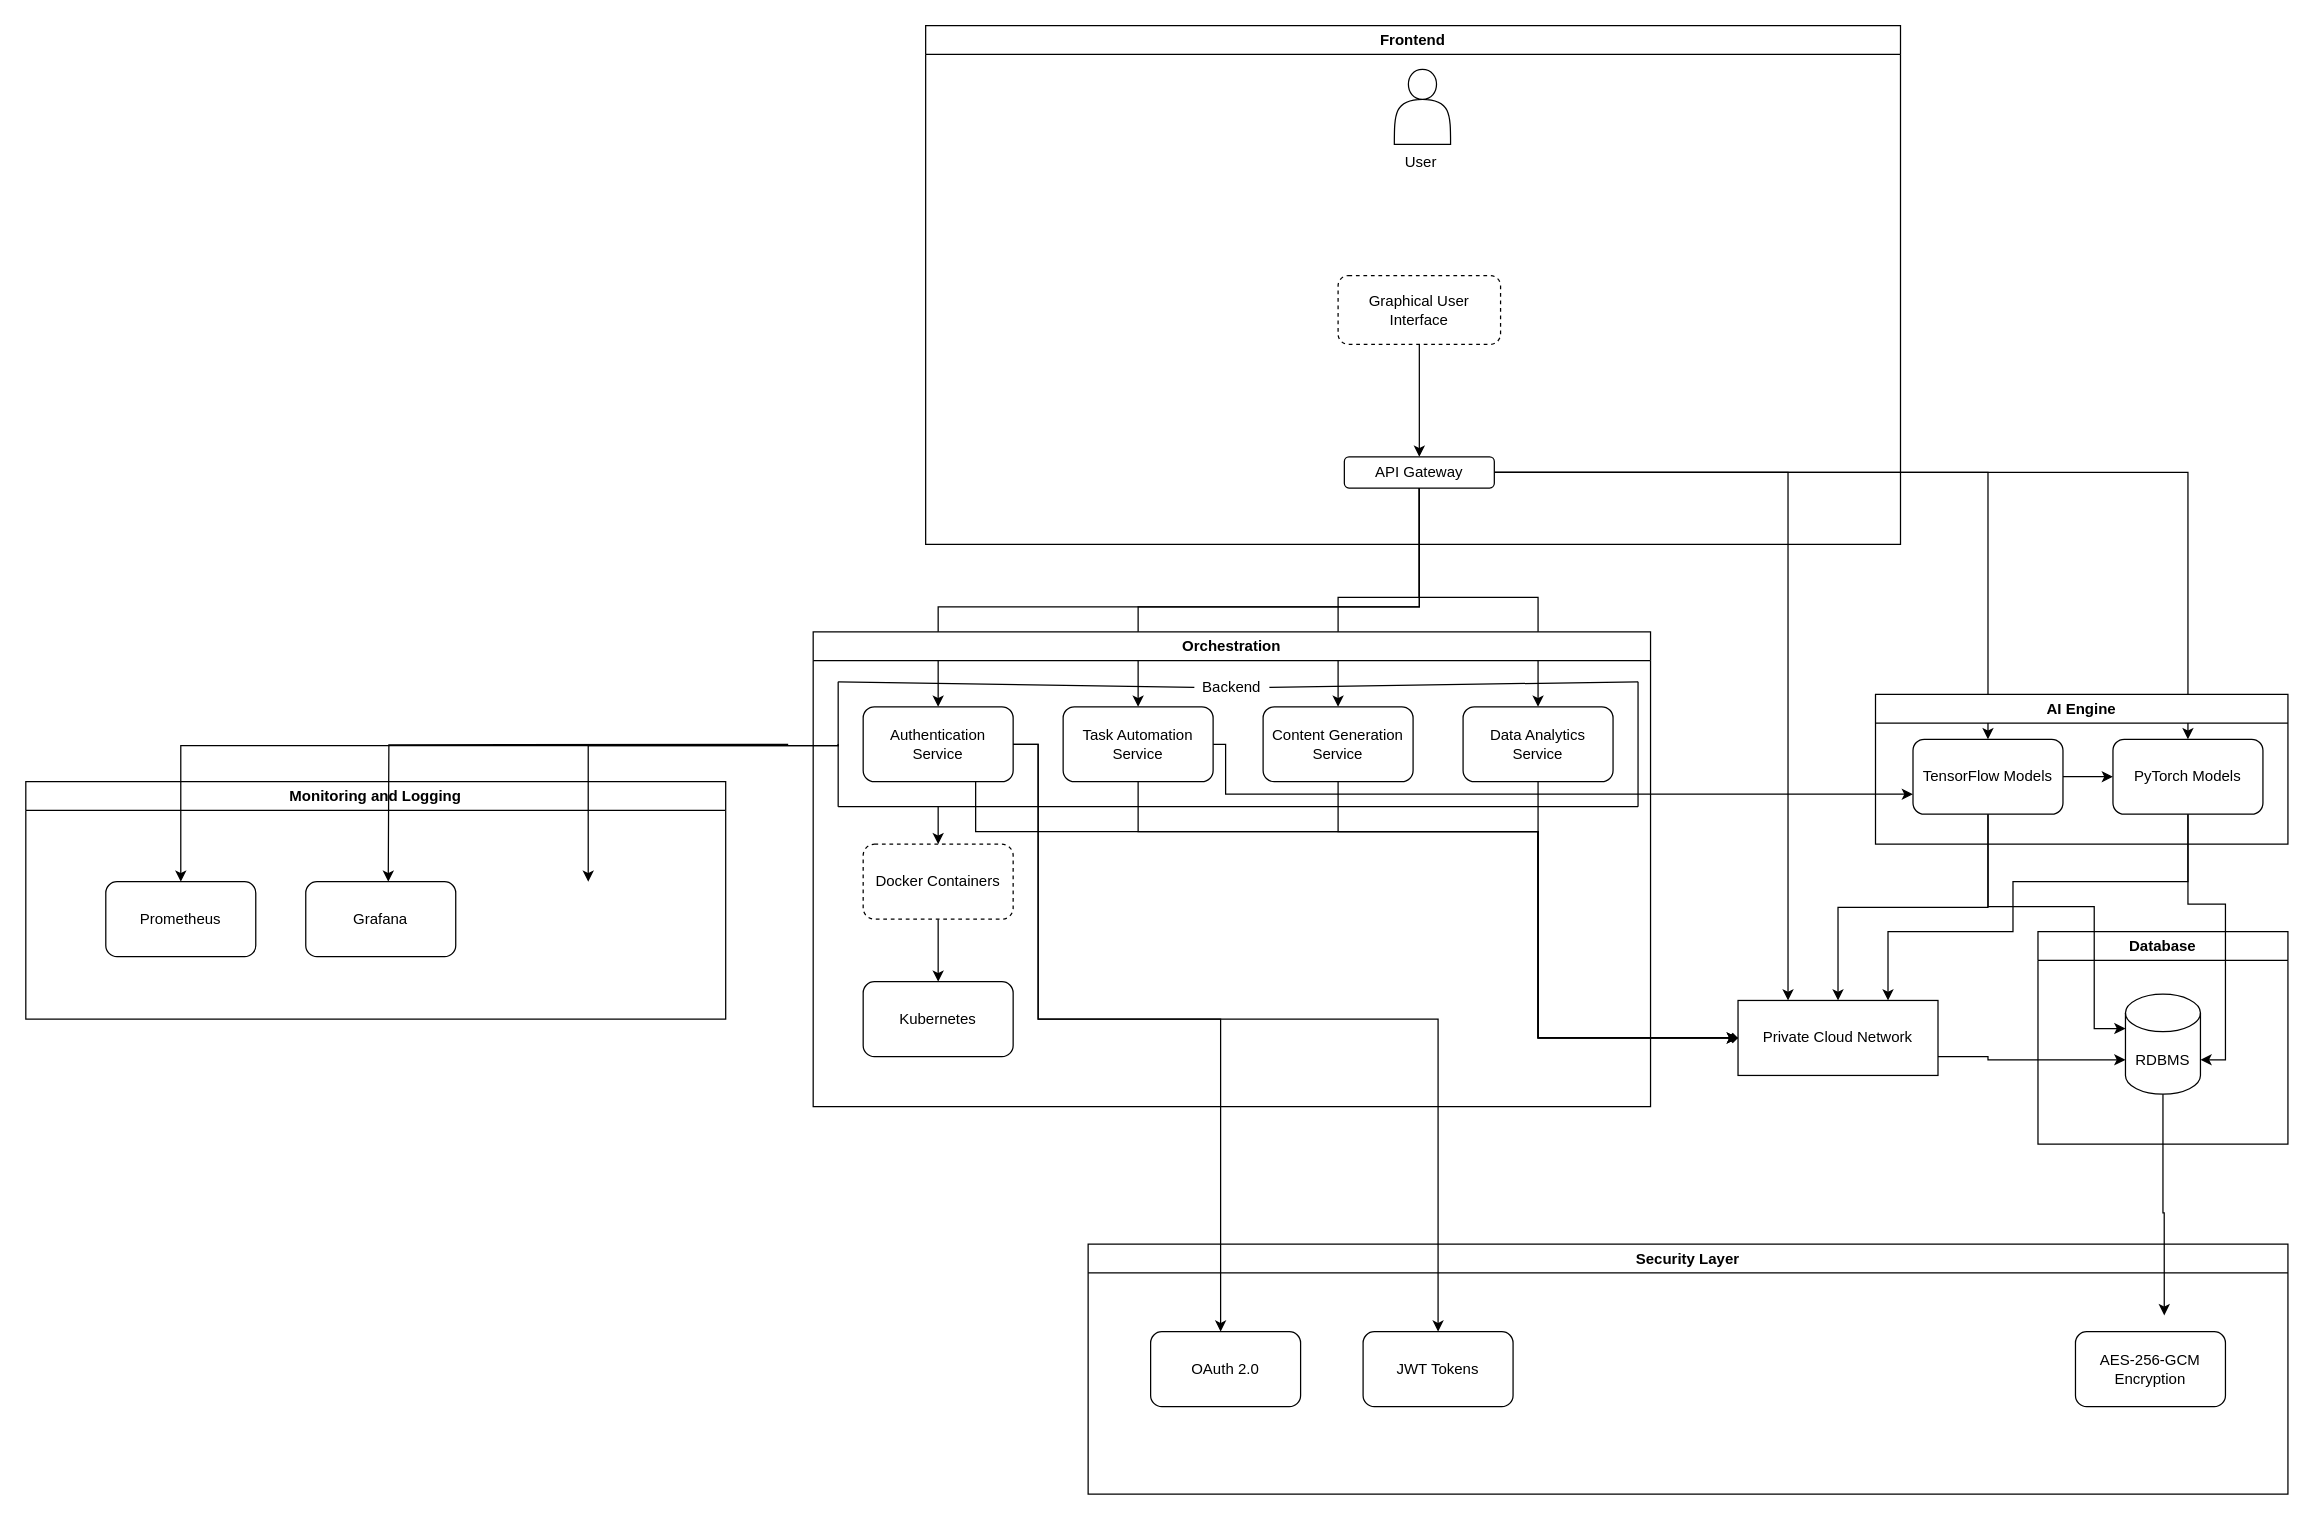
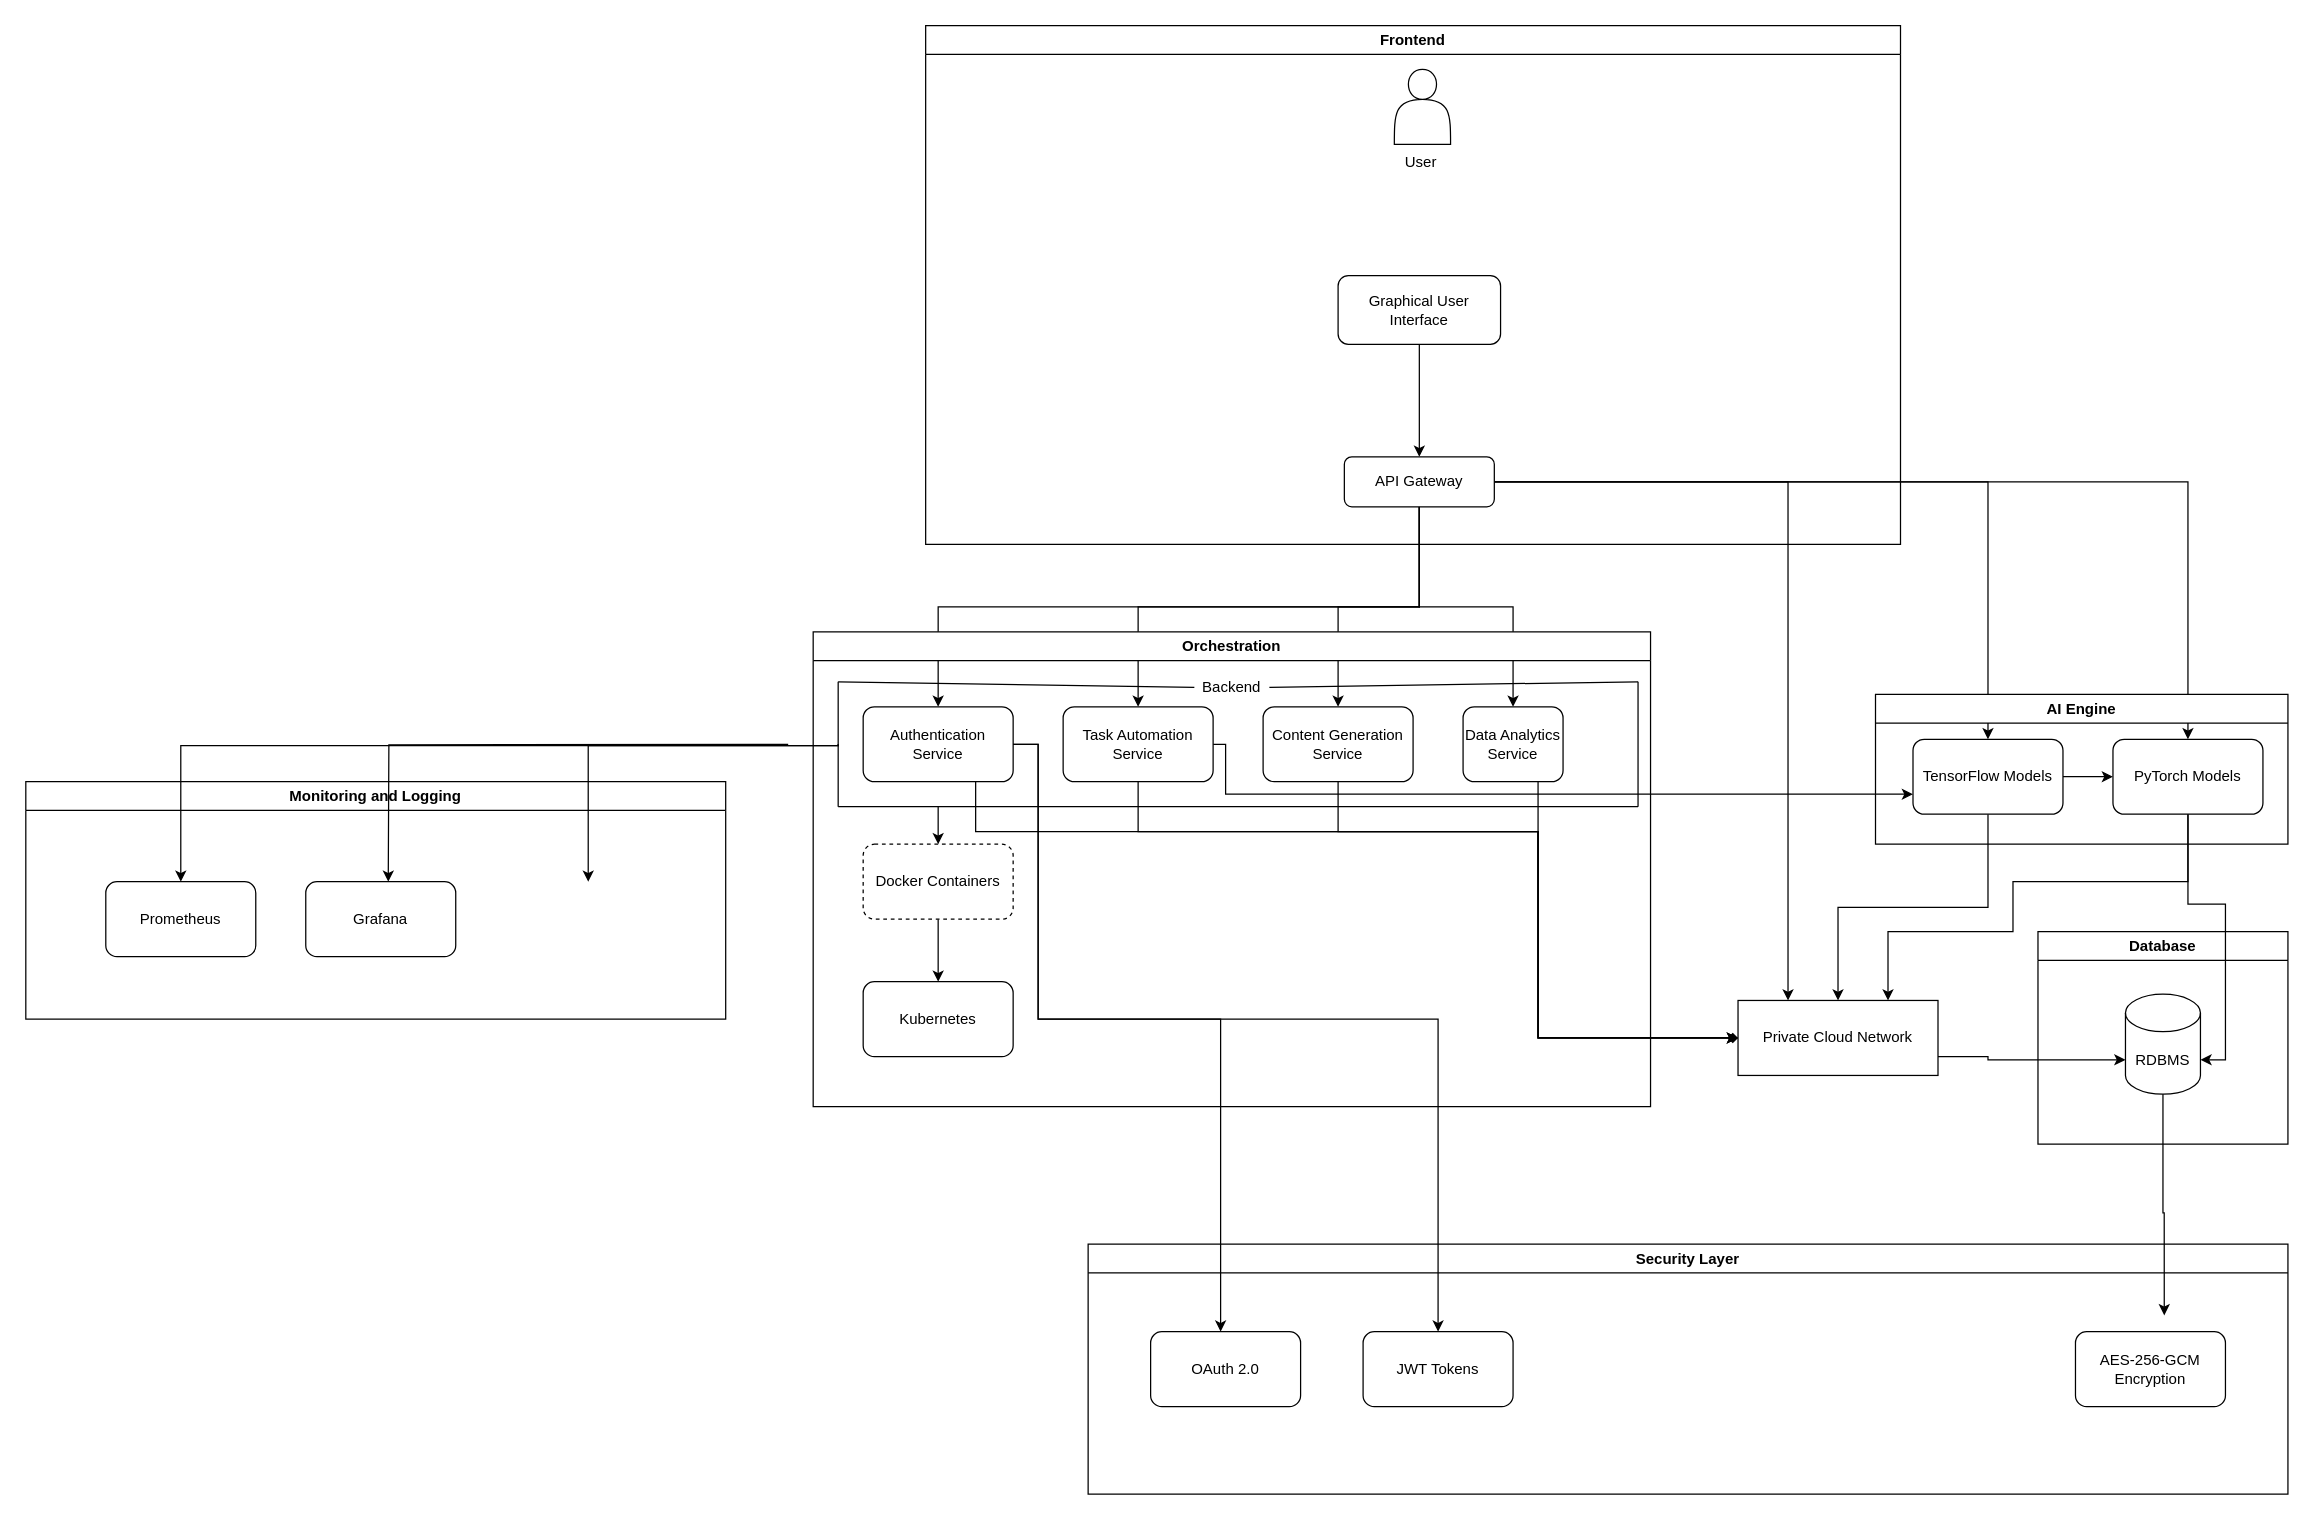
(1419, 310) -> (1419, 310)
(1419, 473) -> (1419, 482)
(1538, 744) -> (1513, 744)
(2094, 927) -> none
